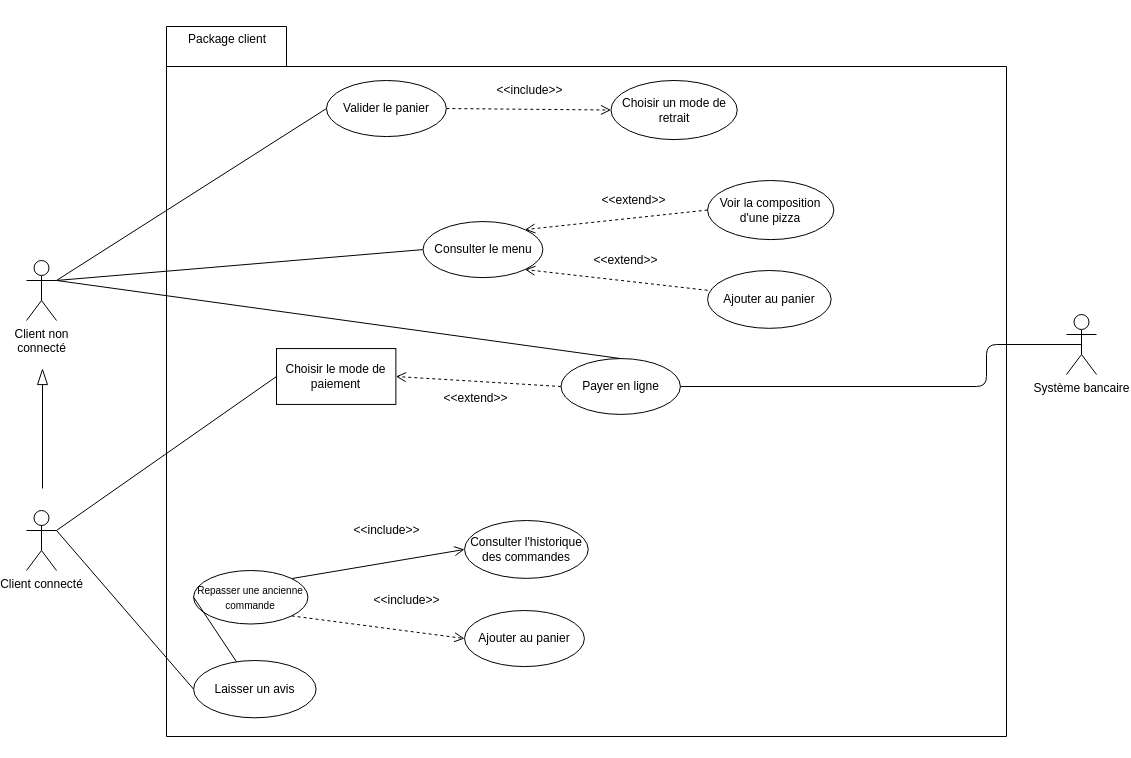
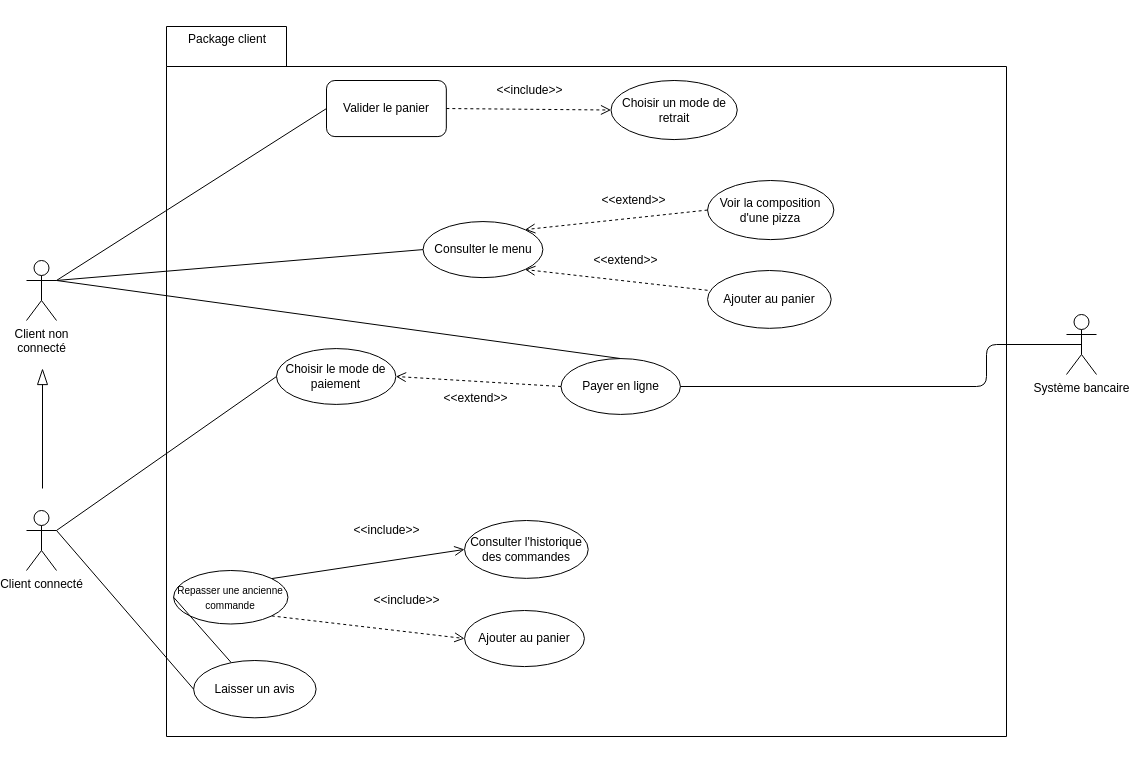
(386, 109) -> (386, 109)
(336, 377) -> (336, 377)
(251, 597) -> (231, 597)
